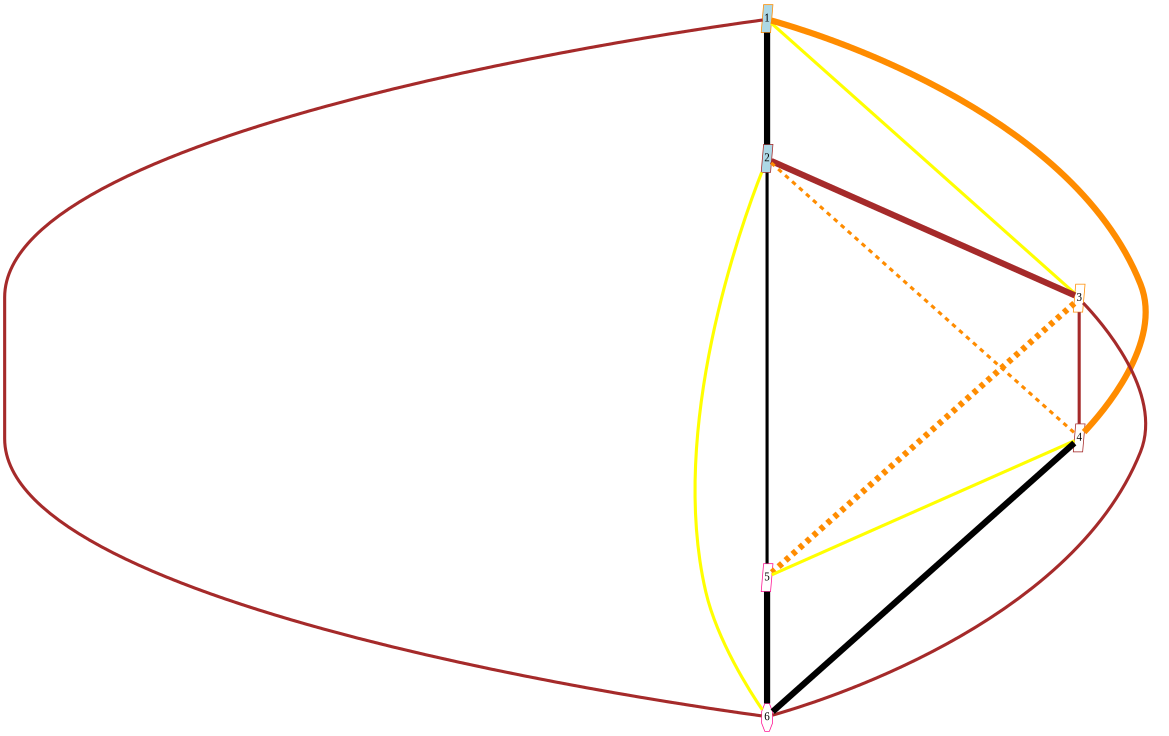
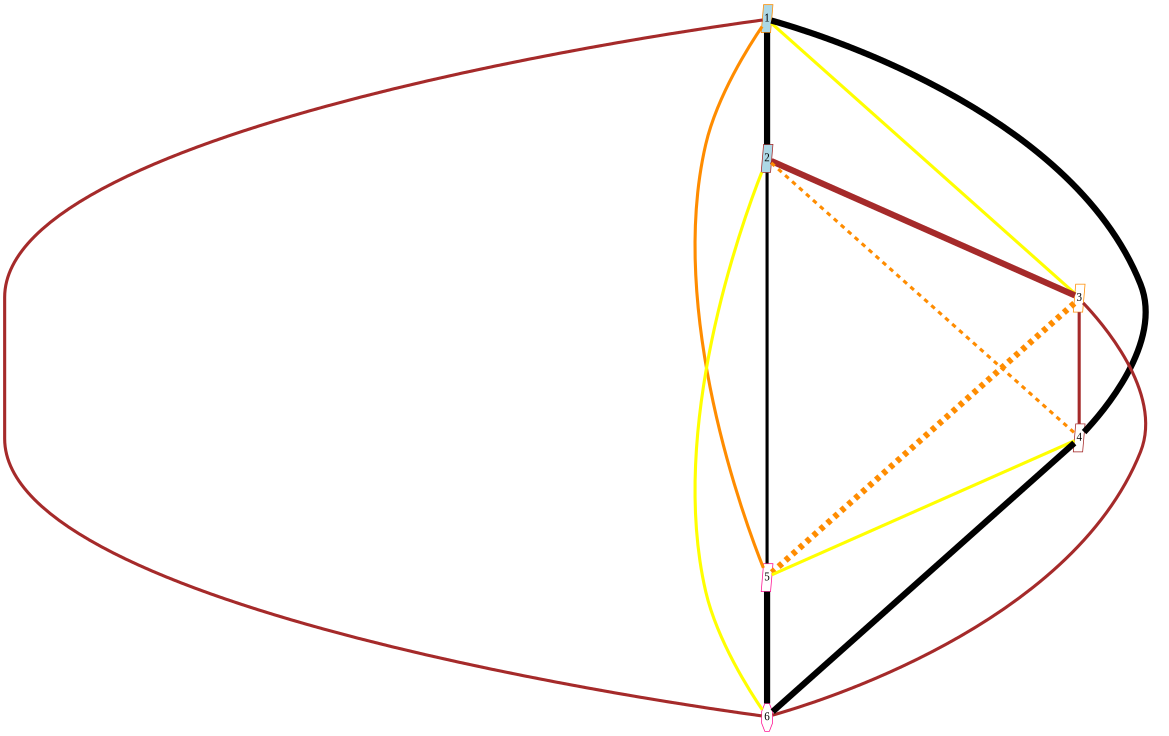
(1051, 164) -> (1051, 164)
none -> (698, 295)
